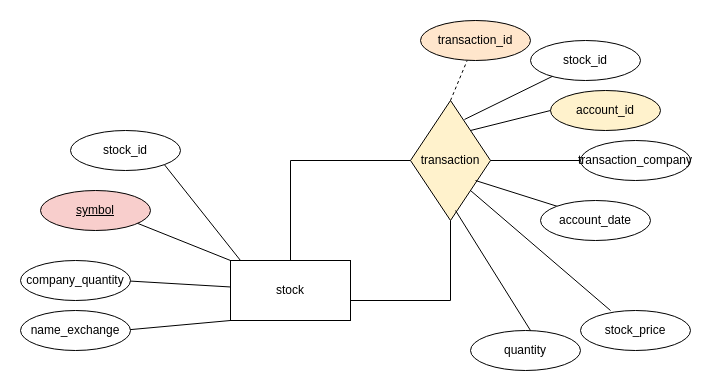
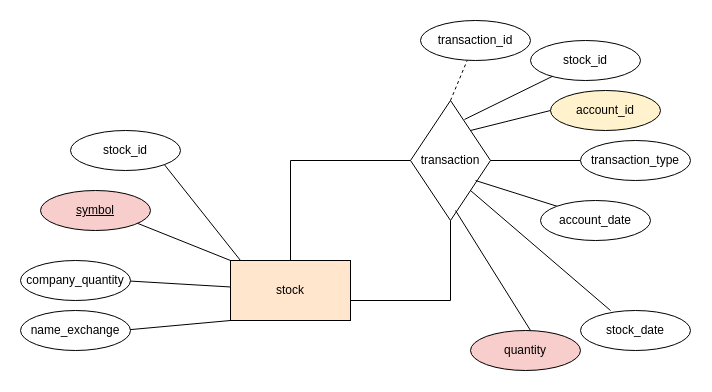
(476, 41) -> (476, 41)
(451, 161) -> (451, 161)
(636, 161) -> (636, 161)
(291, 291) -> (291, 291)
(636, 331) -> (636, 331)
(526, 351) -> (526, 351)
